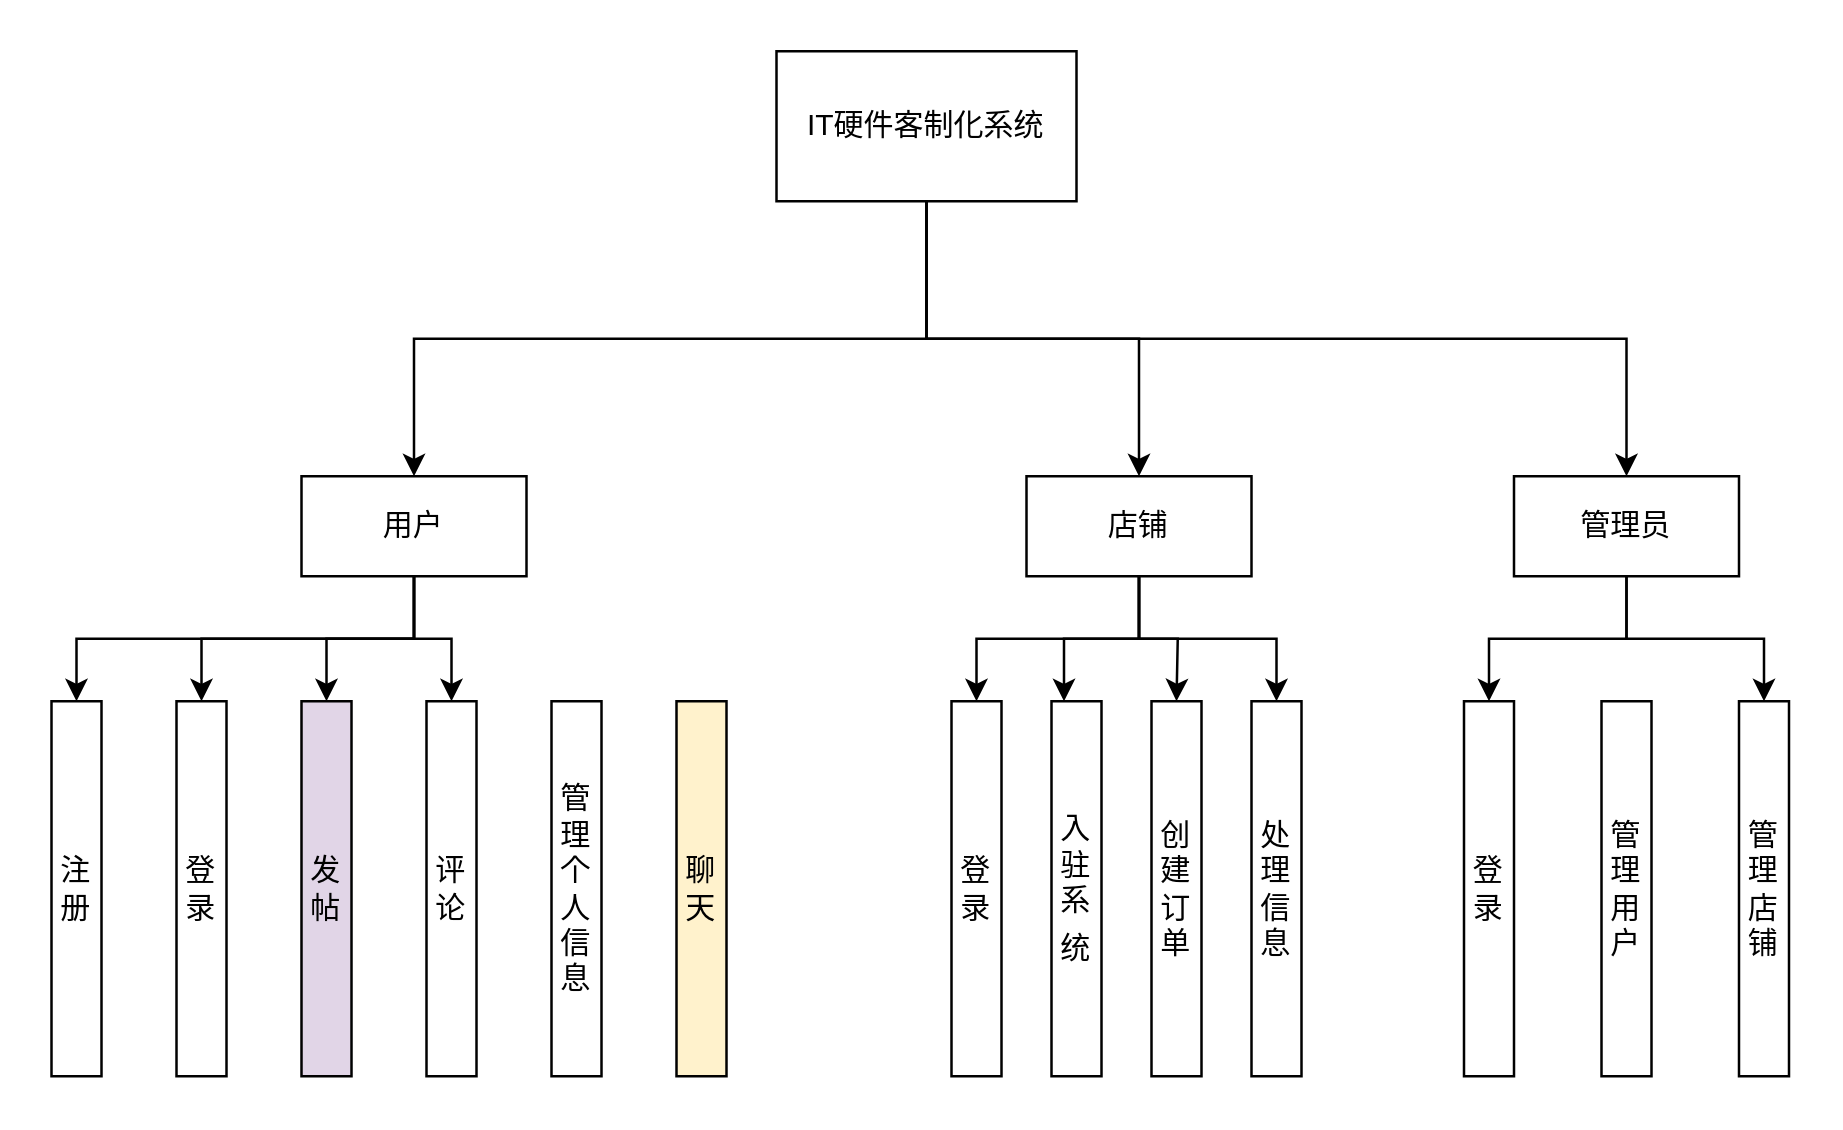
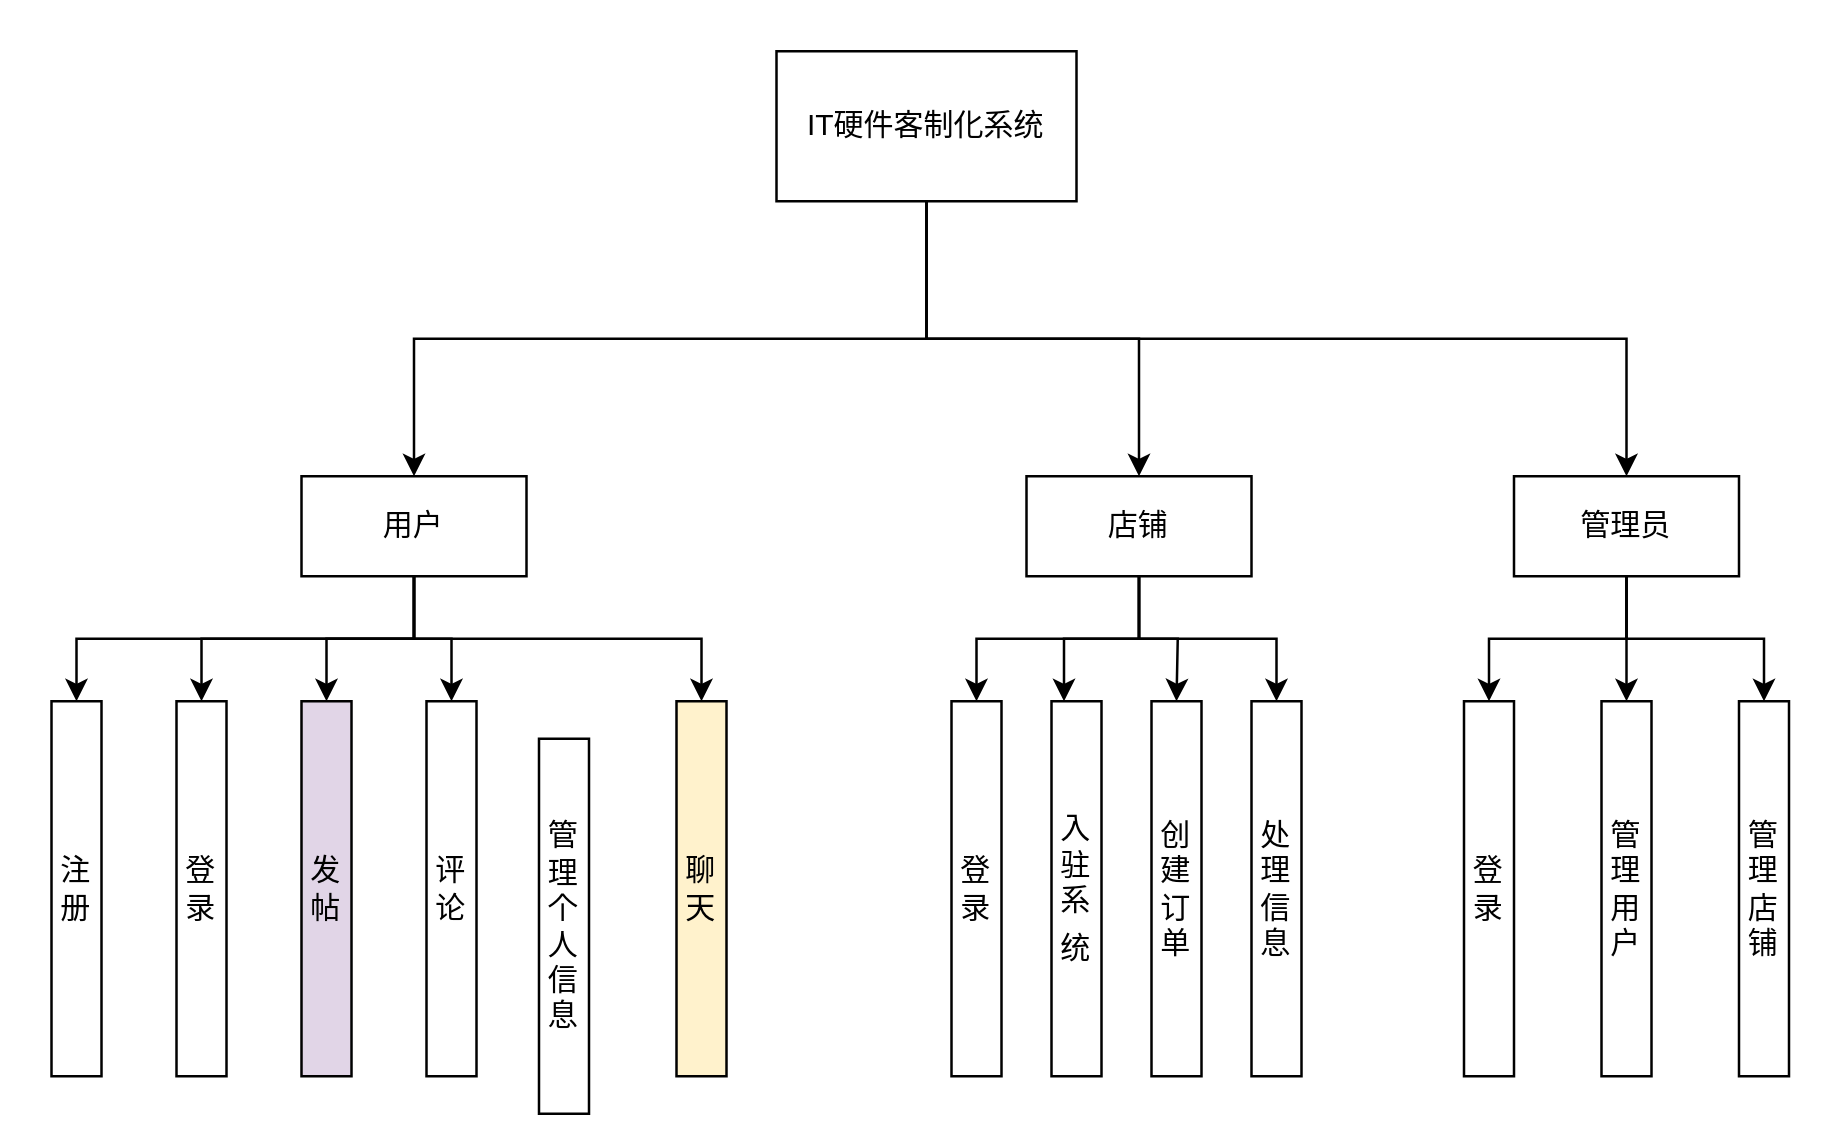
none -> (601, 639)
none -> (1626, 664)
(576, 889) -> (564, 926)
